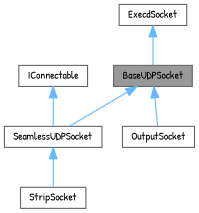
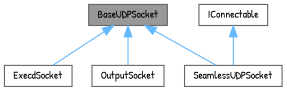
(153, 51) -> (79, 48)
(53, 198) -> none
